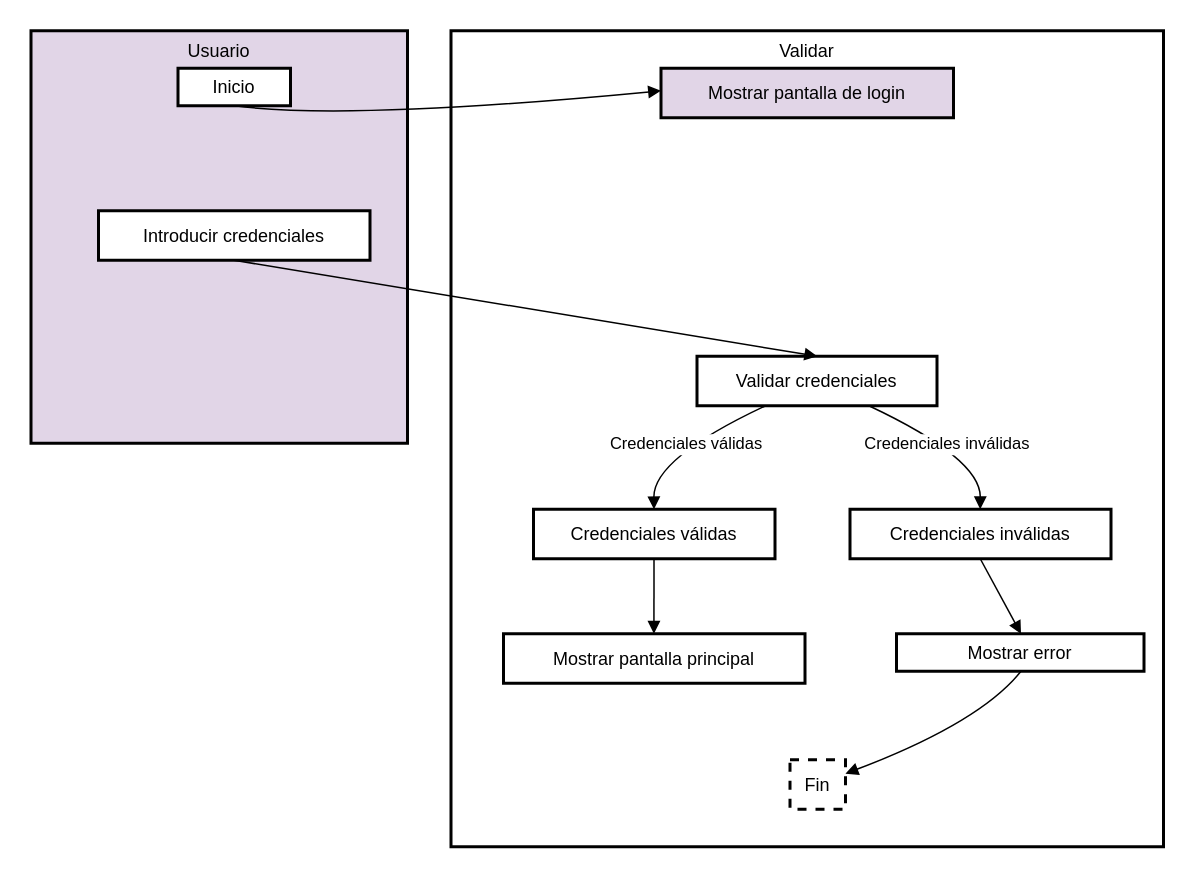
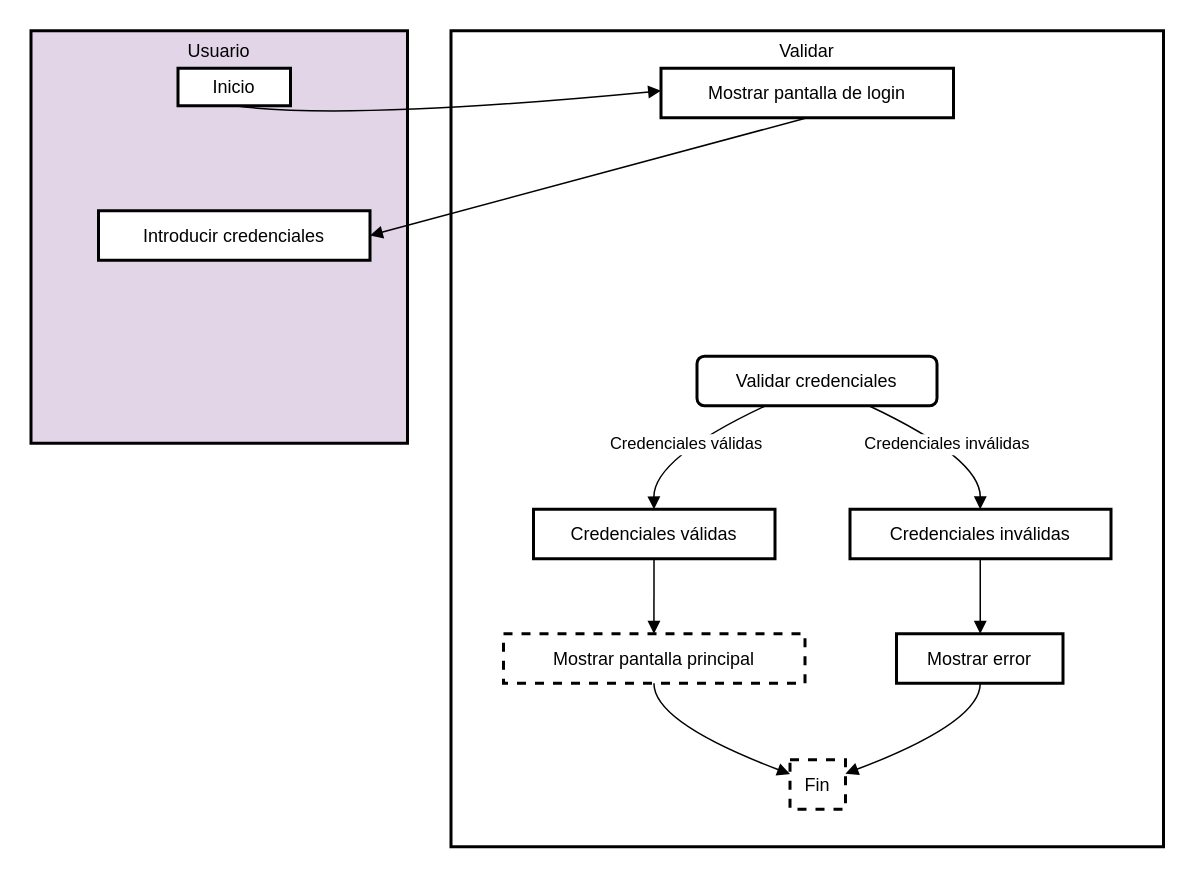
(807, 93) -> (807, 93)
none -> (593, 175)
(524, 308) -> none
(817, 381) -> (817, 381)
(1020, 653) -> (980, 659)
(654, 659) -> (654, 659)
none -> (706, 738)
